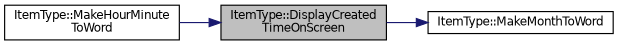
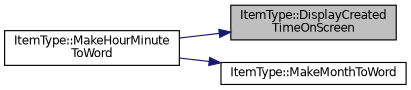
(401, 23) -> (194, 60)
